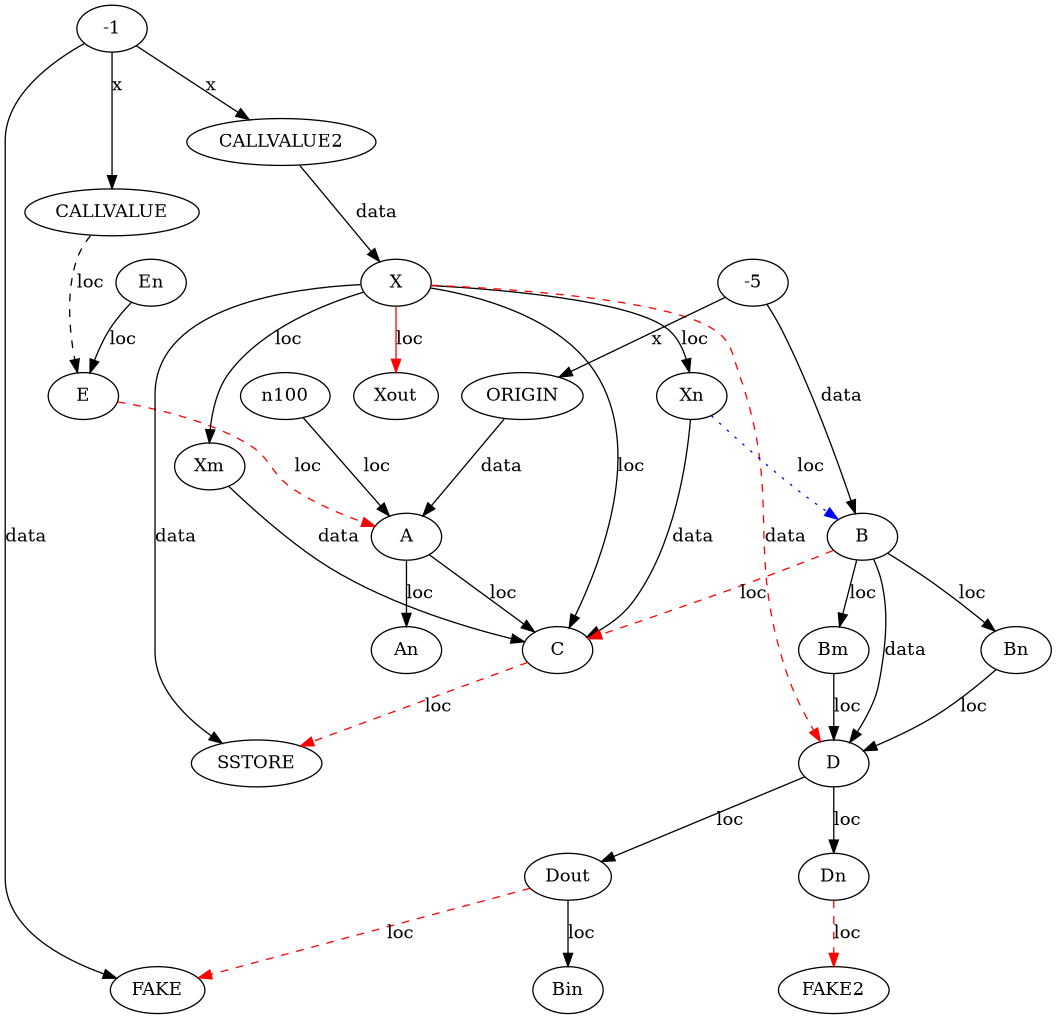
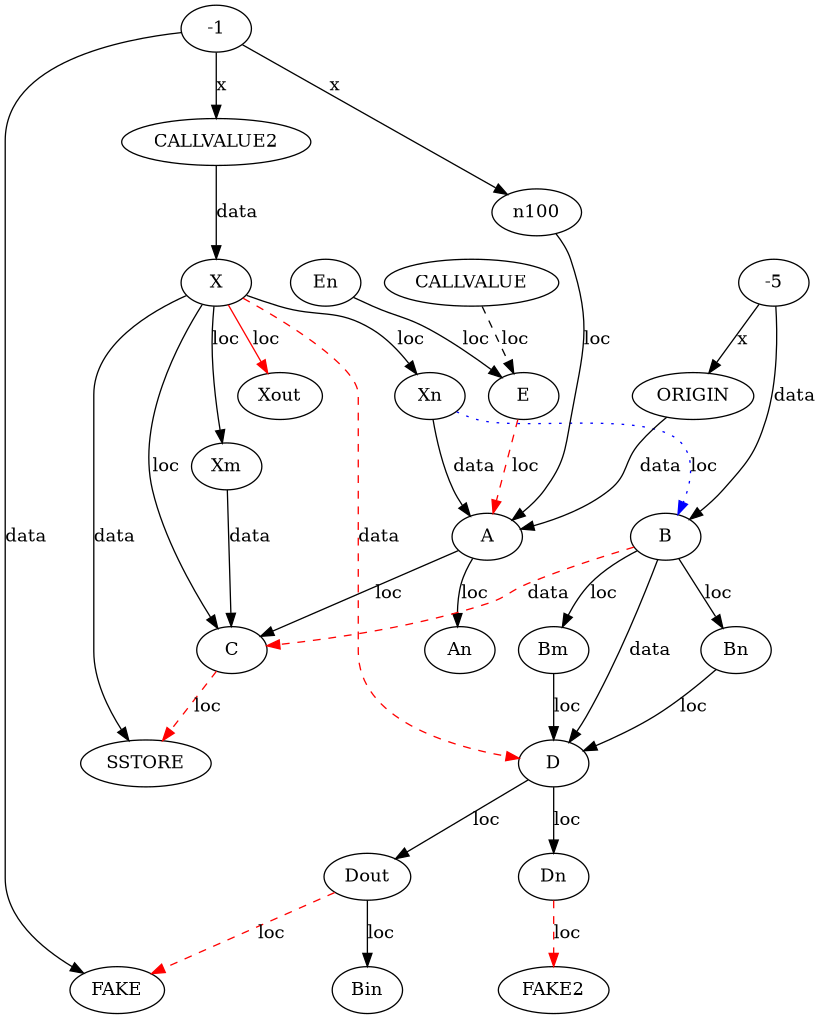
(112, 114) -> (369, 116)
(666, 536) -> (443, 464)
(754, 593) -> (548, 593)
